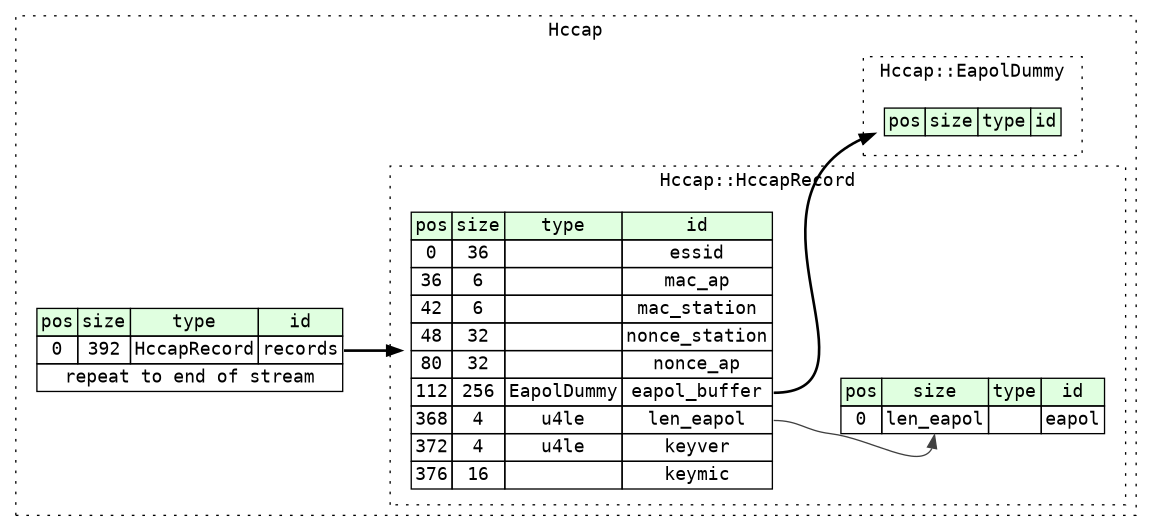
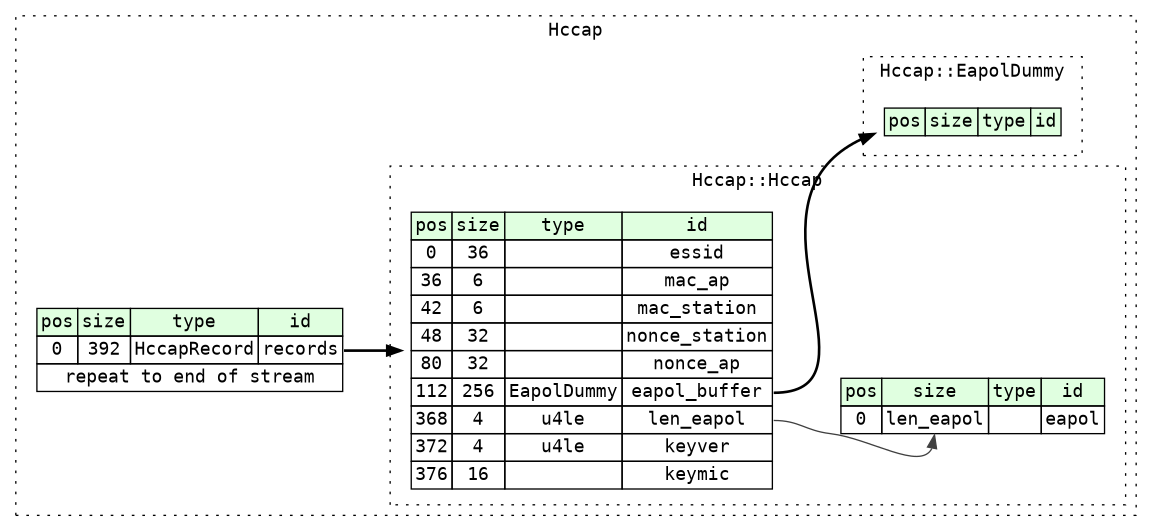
(758, 181) -> (758, 181)
